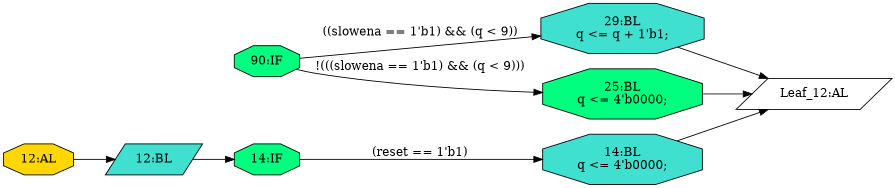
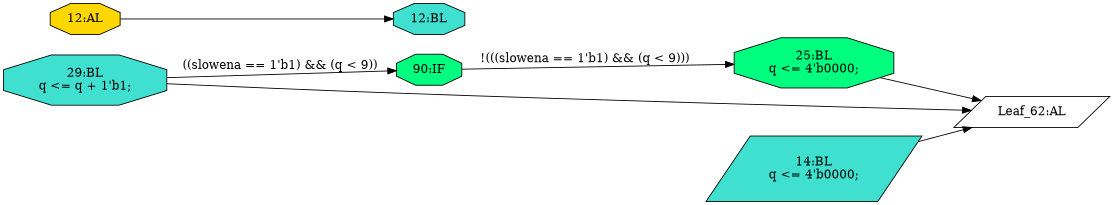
(416, 48) -> (277, 74)
(814, 94) -> (1032, 112)
(154, 159) -> (429, 19)
(267, 159) -> none
(623, 159) -> (814, 169)
